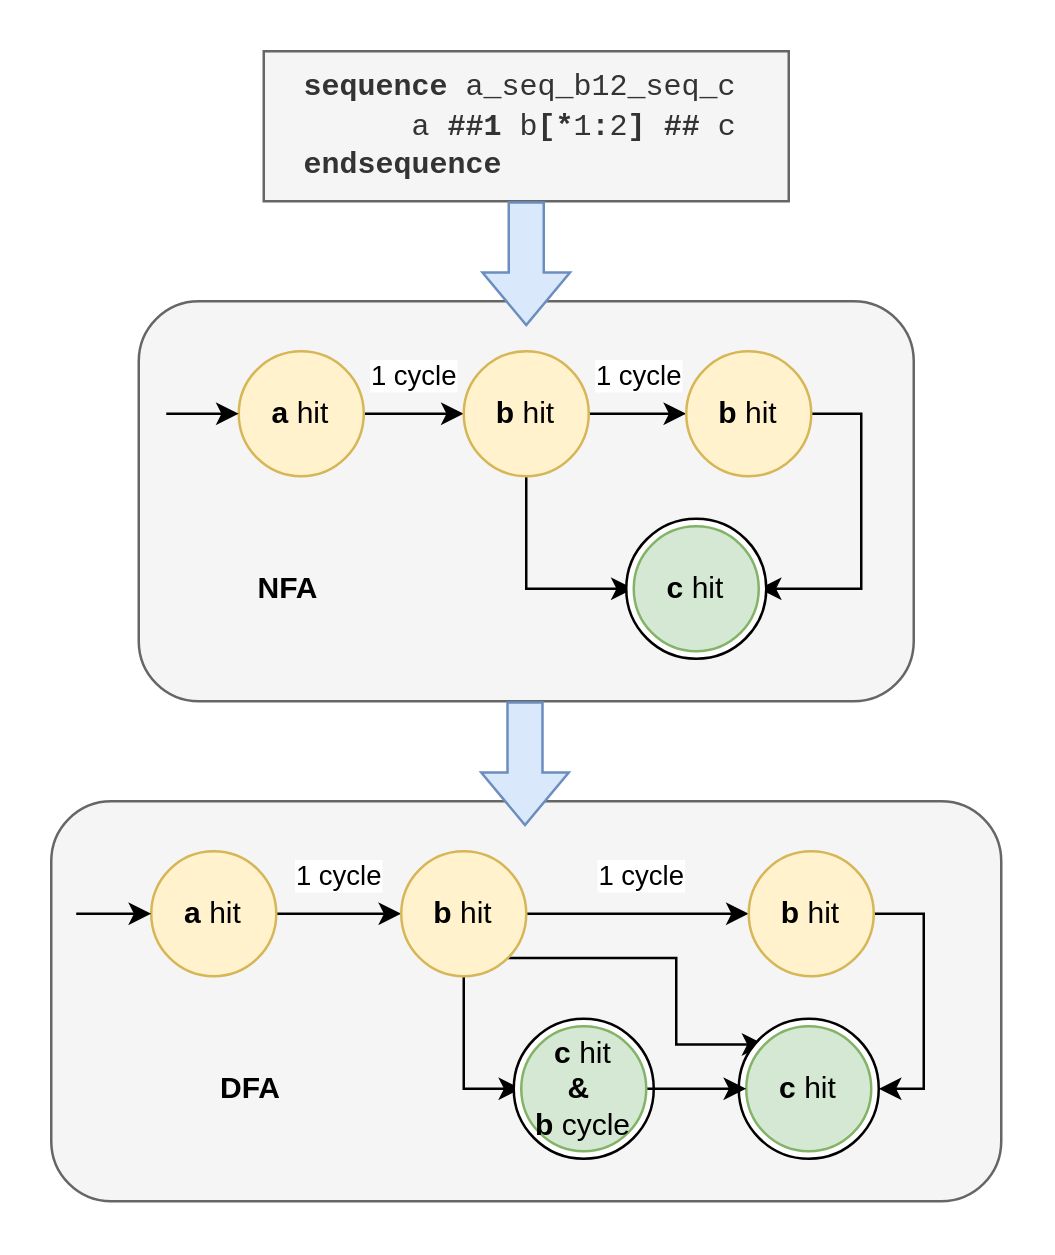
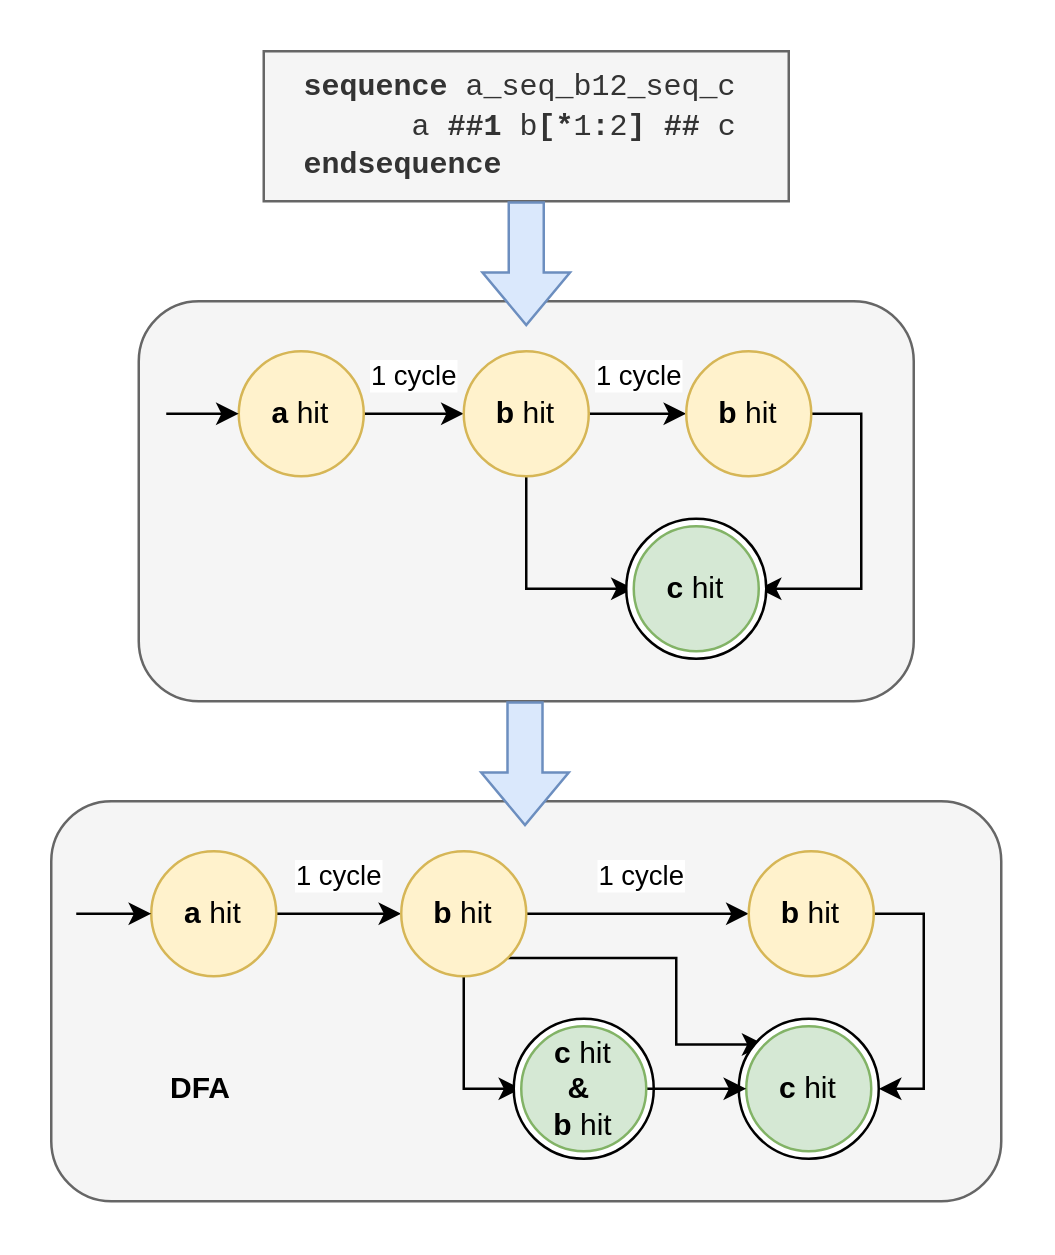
(289, 589) -> none
(251, 1089) -> (201, 1089)
(584, 1089) -> (584, 1089)
